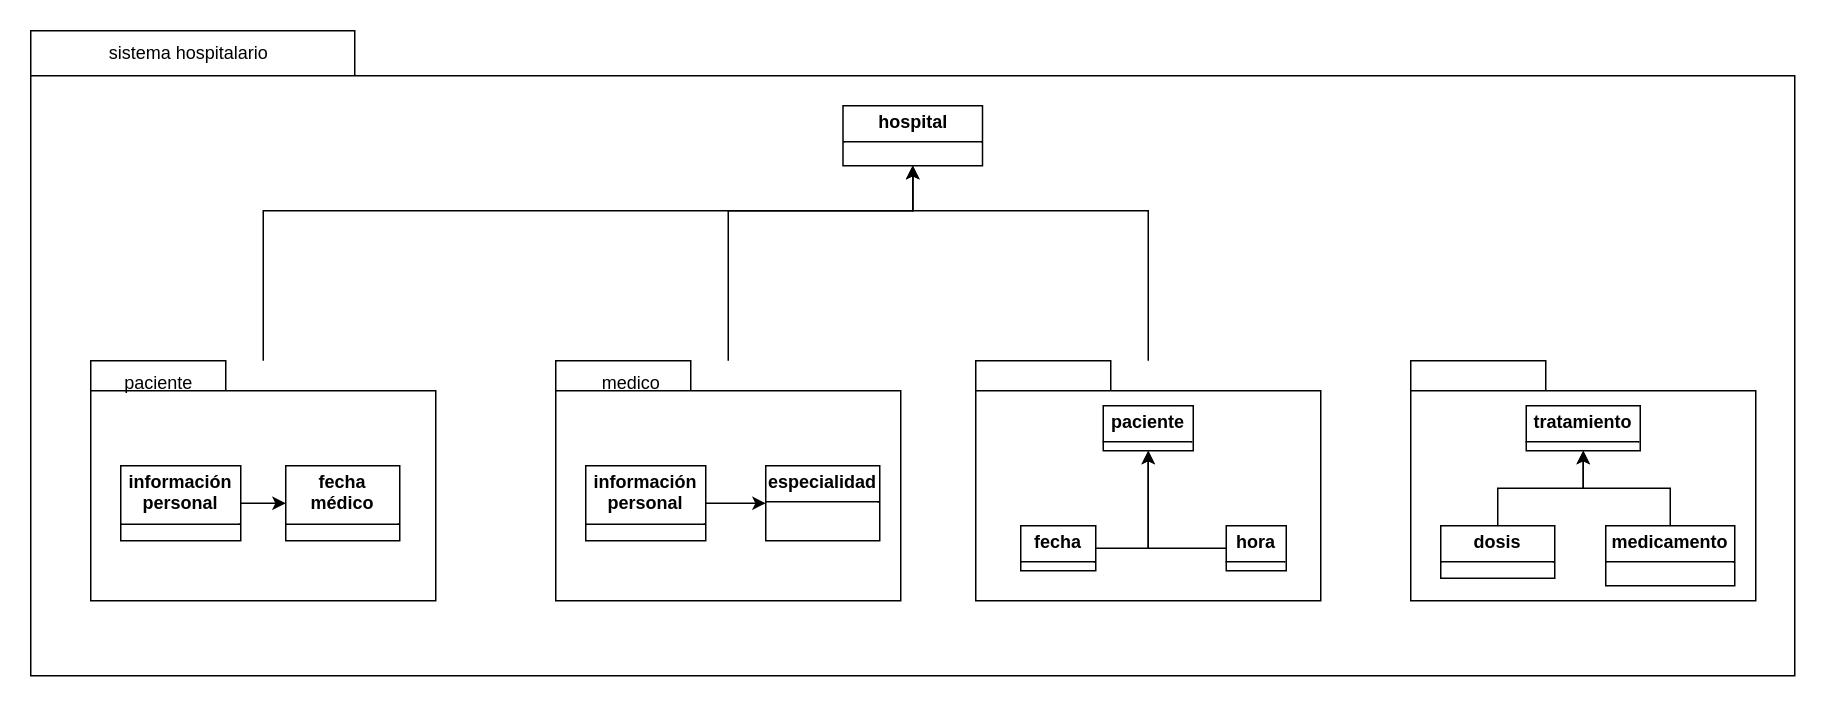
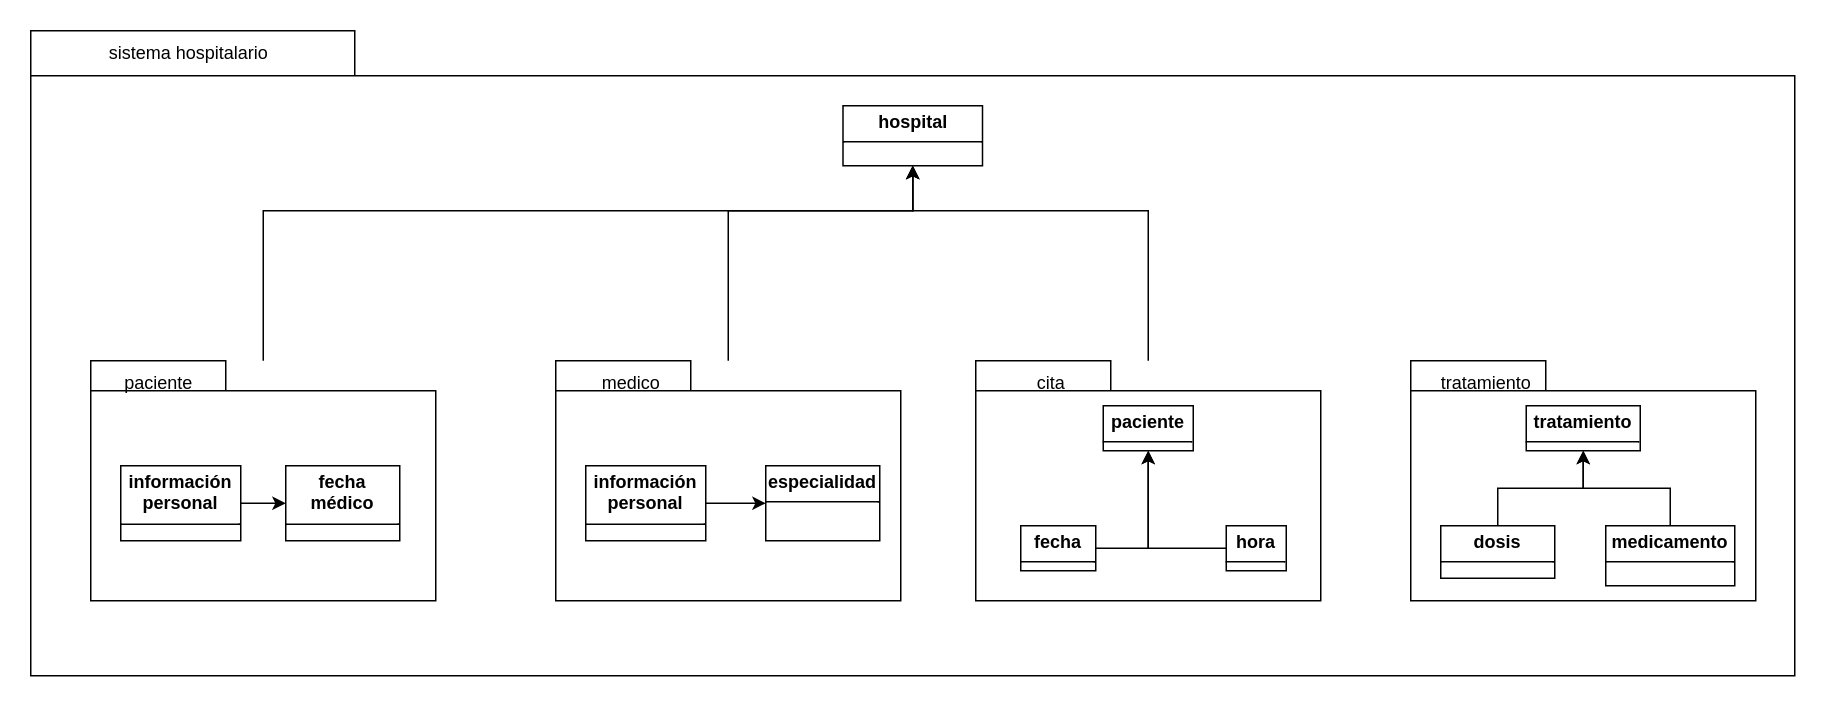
none -> (1051, 383)
none -> (1486, 383)
